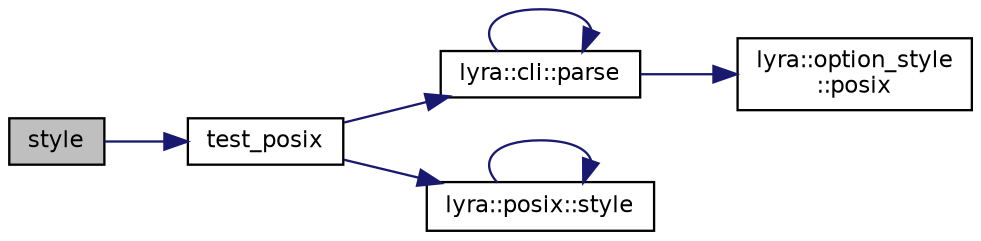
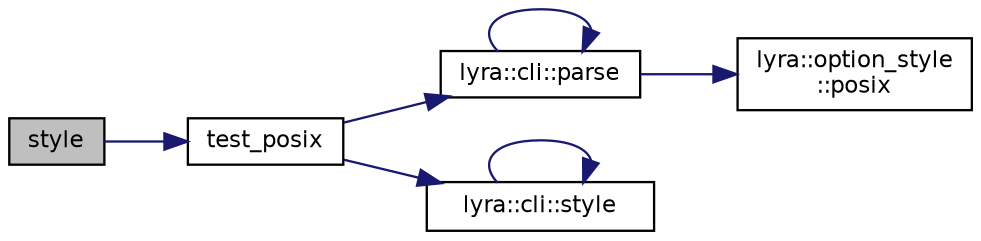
(540, 206) -> (540, 206)
